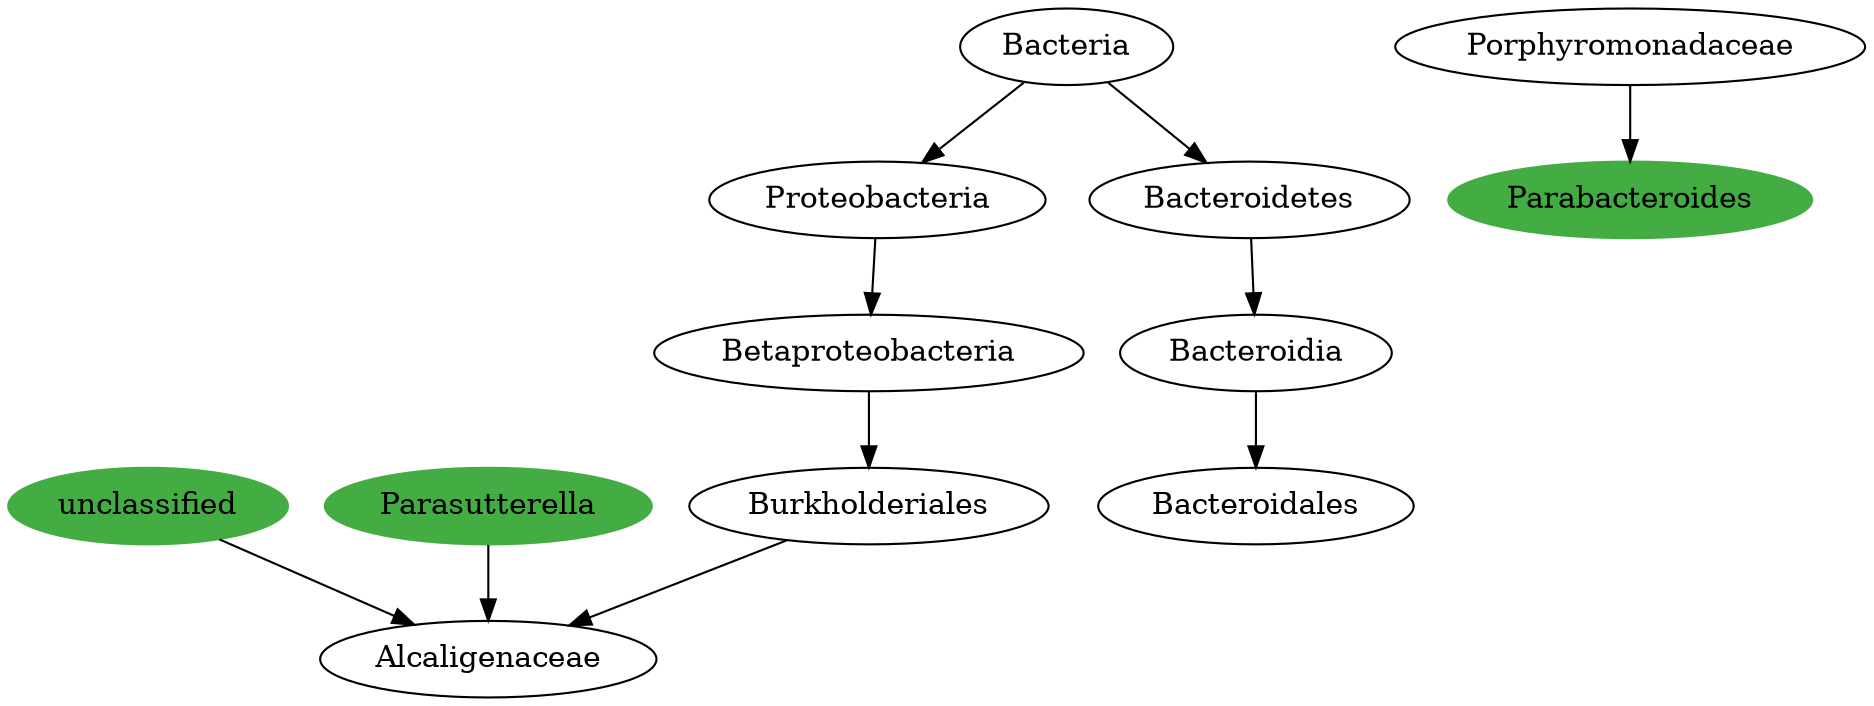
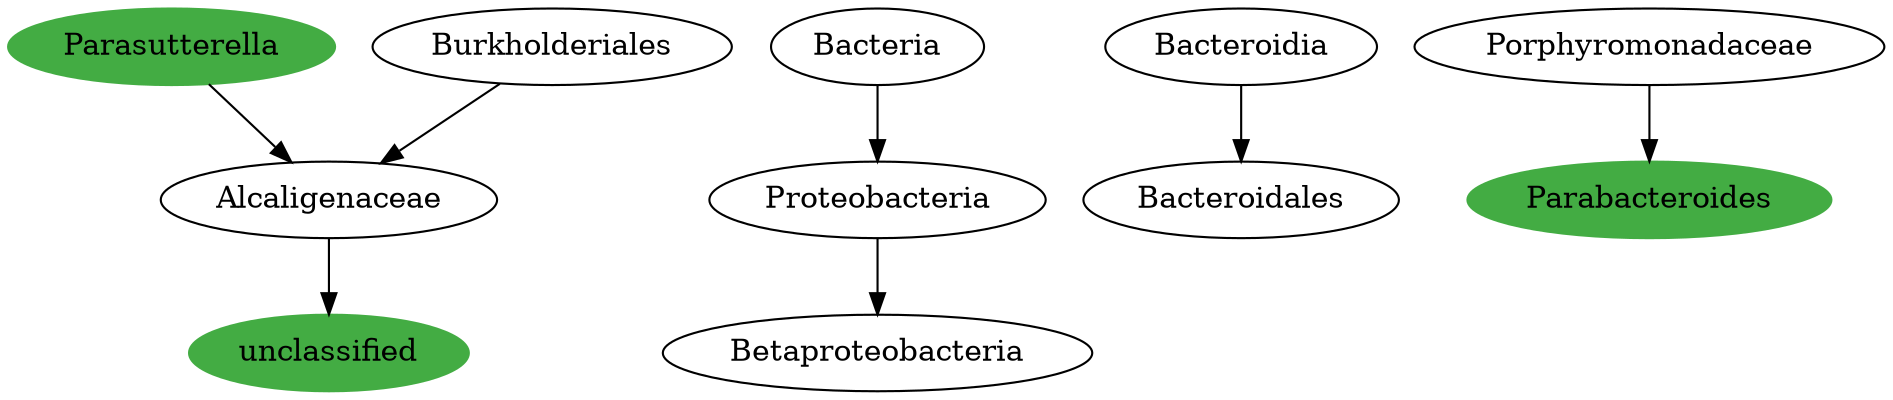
(1250, 200) -> none
(869, 419) -> none
(307, 578) -> (329, 266)
